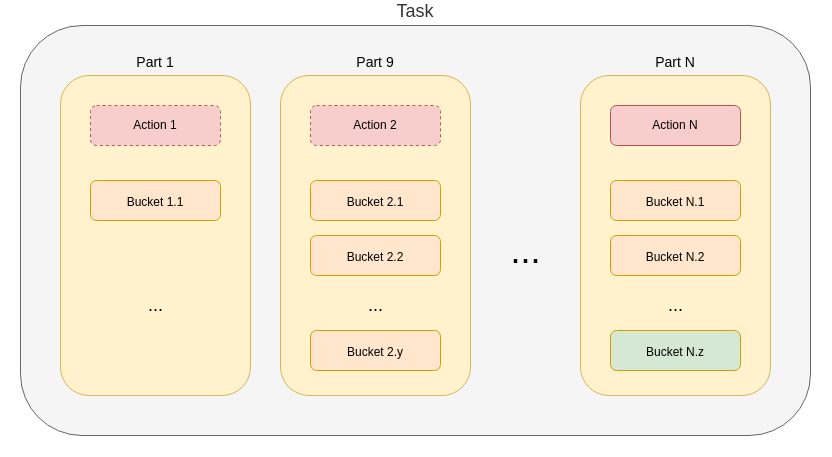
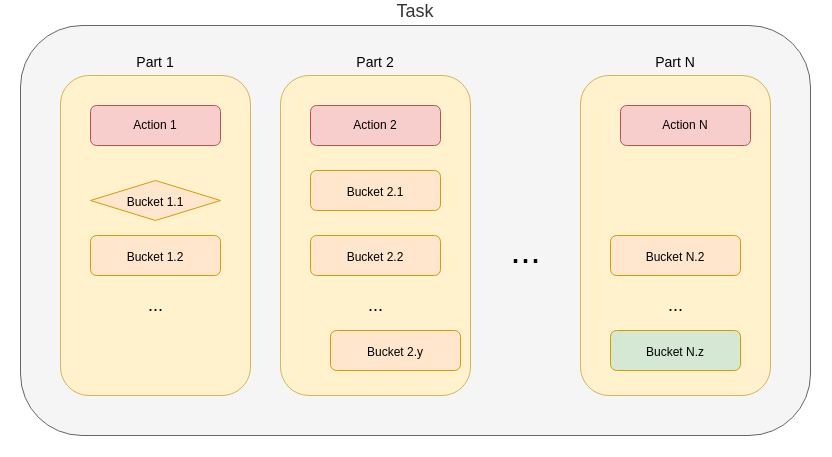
(376, 62) -> (376, 62)
(156, 126) -> (156, 126)
(376, 126) -> (376, 126)
(676, 126) -> (686, 126)
(156, 201) -> (156, 201)
(376, 201) -> (376, 191)
(676, 201) -> none
none -> (156, 256)
(376, 351) -> (396, 351)
